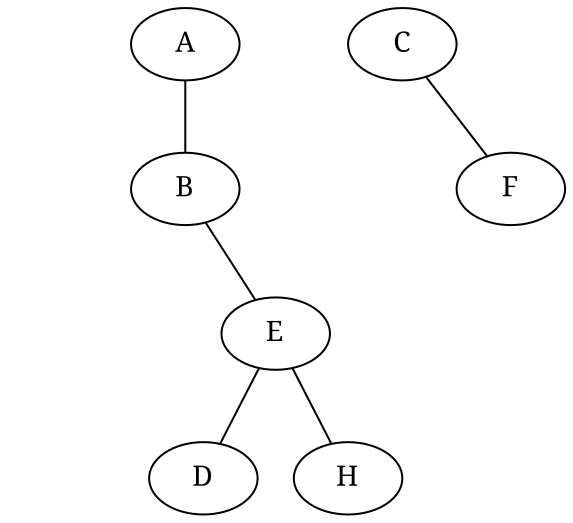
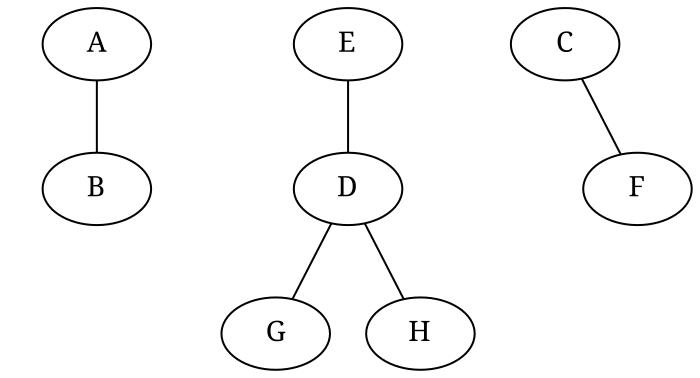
(231, 261) -> none
none -> (276, 334)
(312, 406) -> (384, 261)
